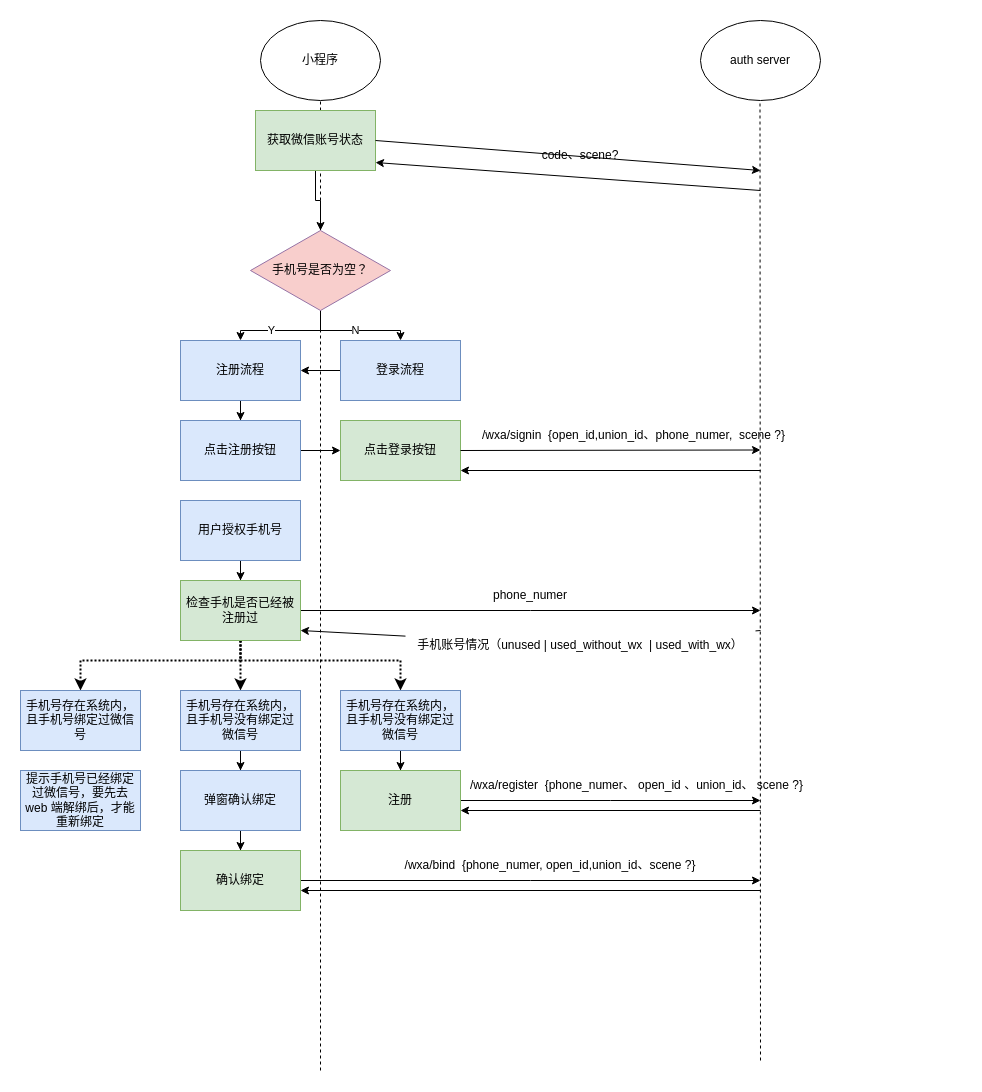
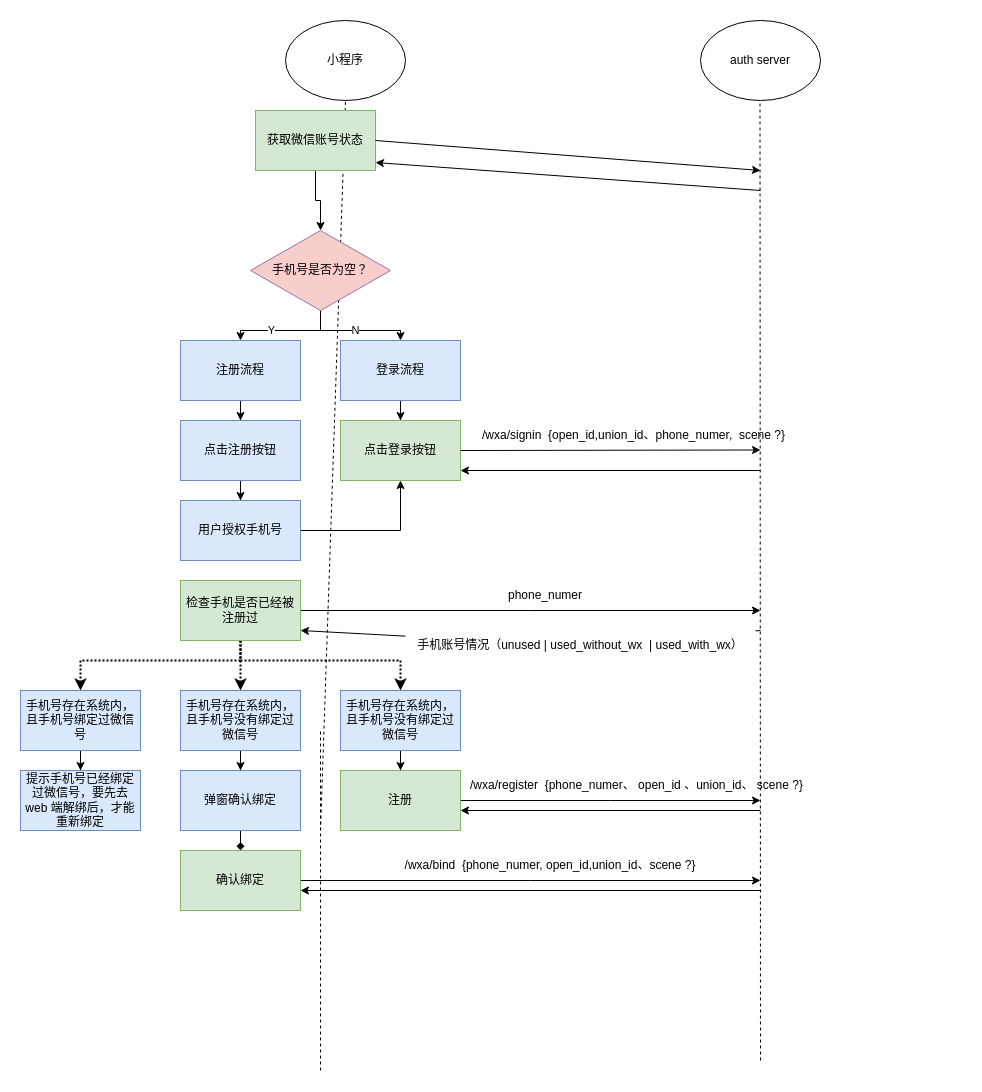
(321, 61) -> (346, 61)
(581, 156) -> none
(324, 371) -> (401, 415)
(316, 451) -> (241, 495)
(241, 575) -> (372, 531)
(531, 596) -> (546, 596)
none -> (81, 765)
(241, 842) -> (241, 842)
